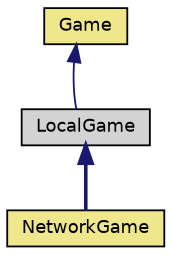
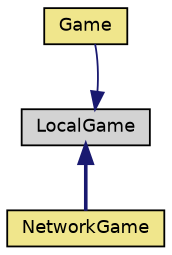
(74, 86) -> (98, 68)
